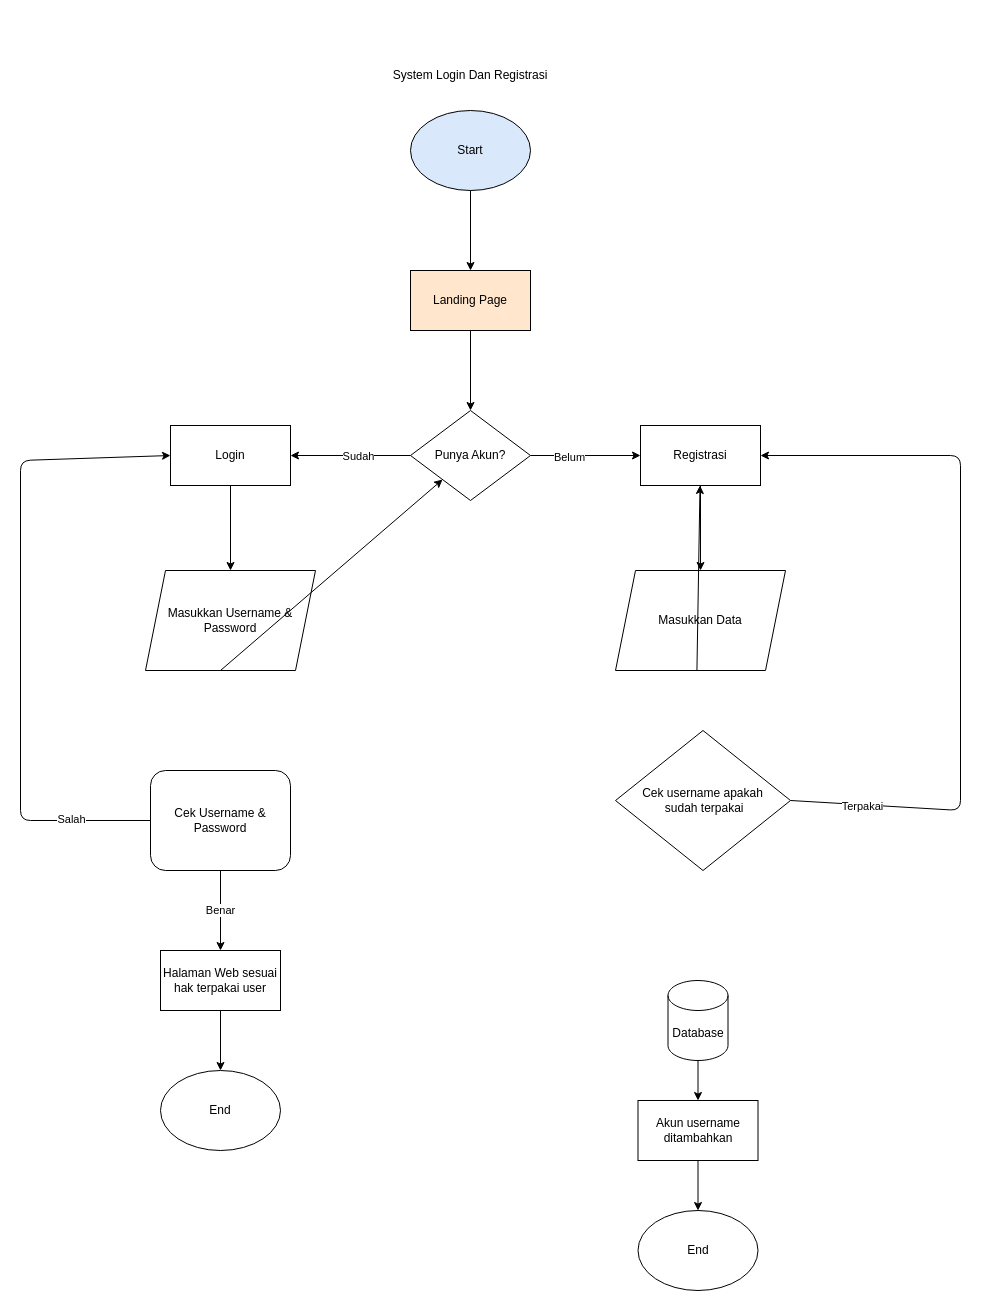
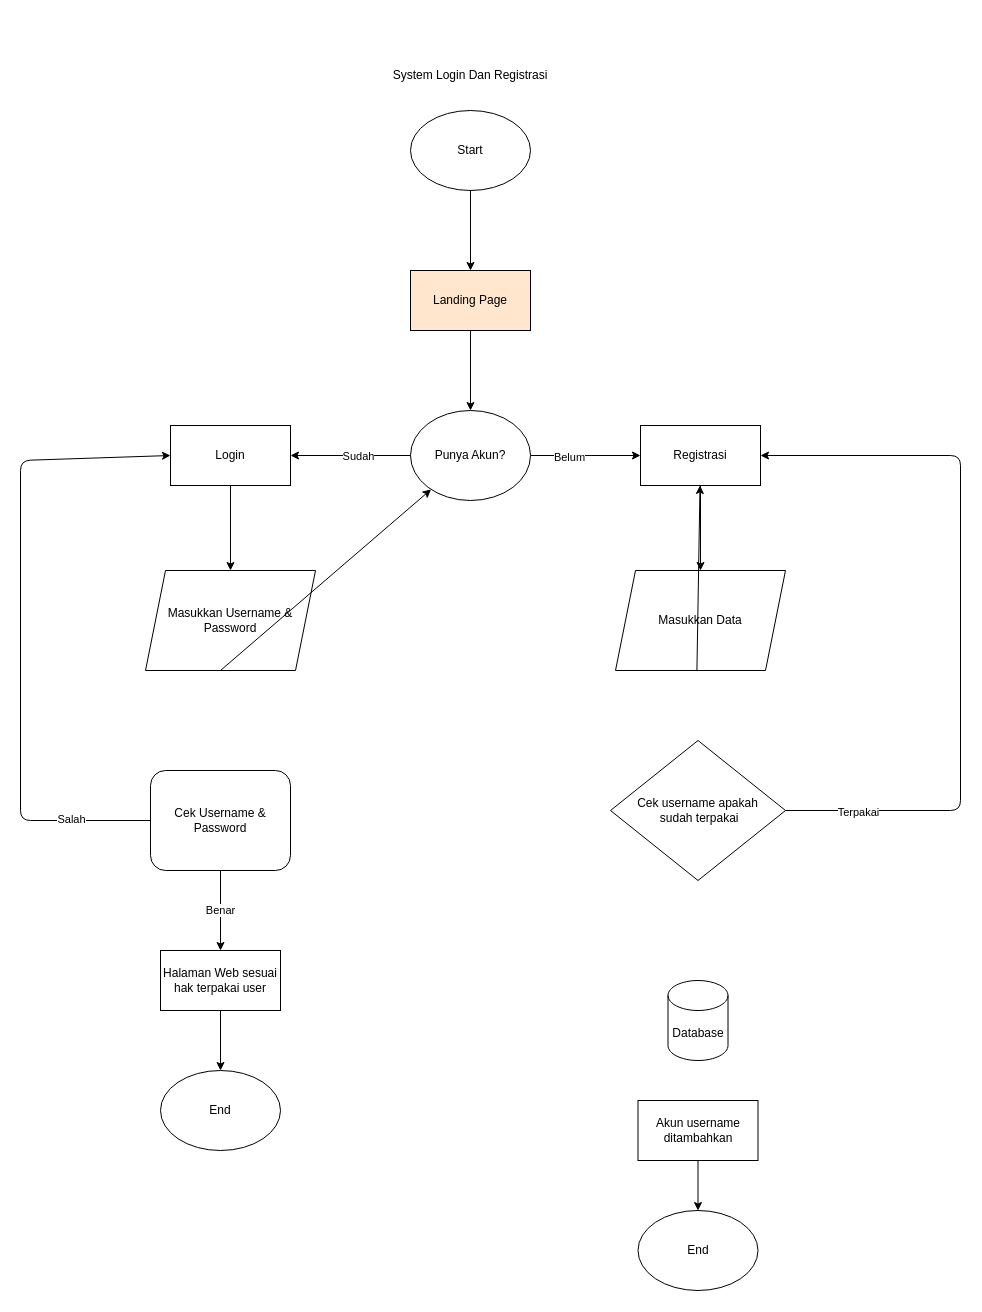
(471, 151) -> (471, 151)
(471, 456) -> (471, 456)
(703, 801) -> (698, 811)
(698, 1077) -> none
